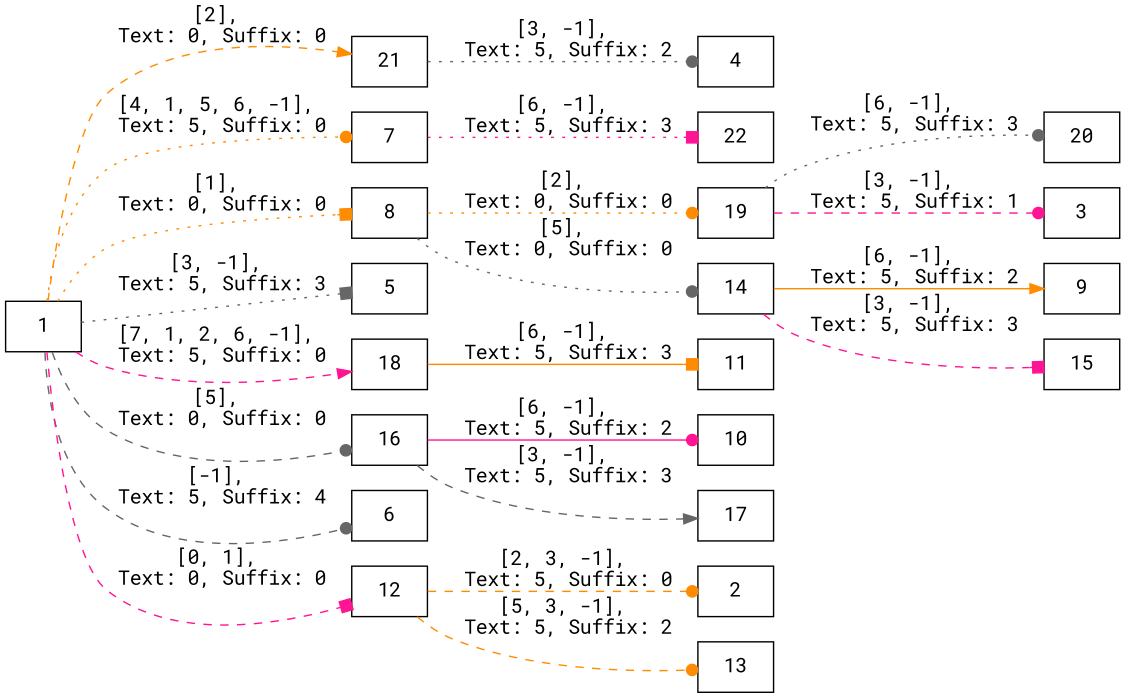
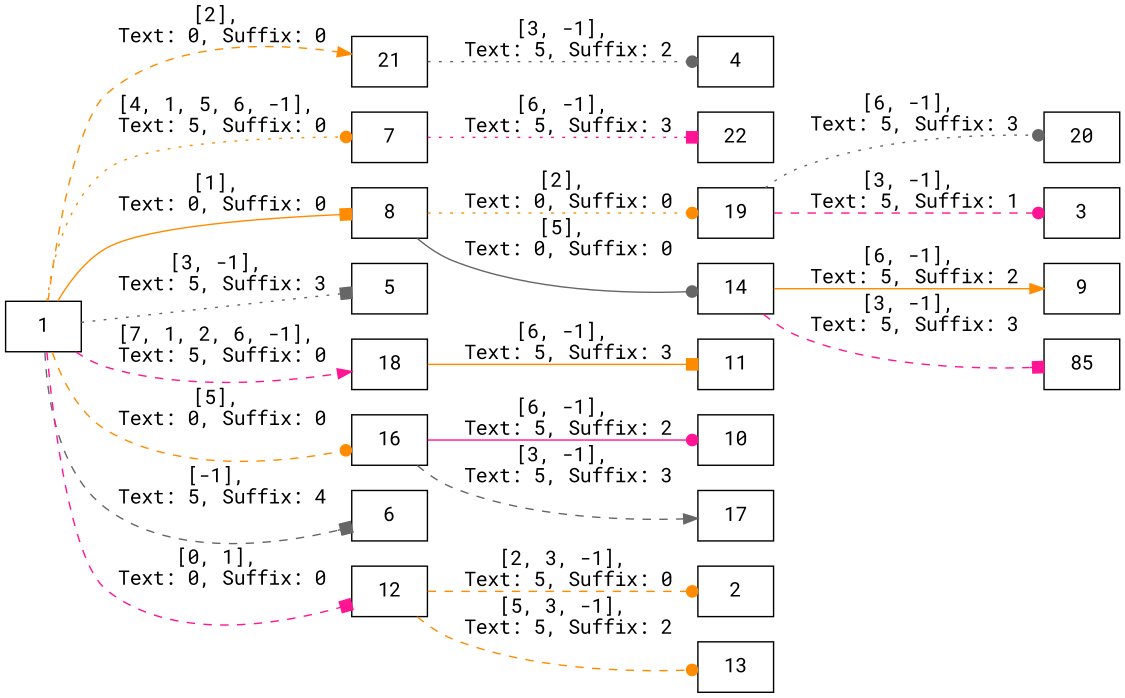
(184, 228) -> (184, 228)
(547, 285) -> (547, 285)
(1082, 364) -> (1082, 364)
(173, 455) -> (173, 455)
(136, 526) -> (135, 525)
